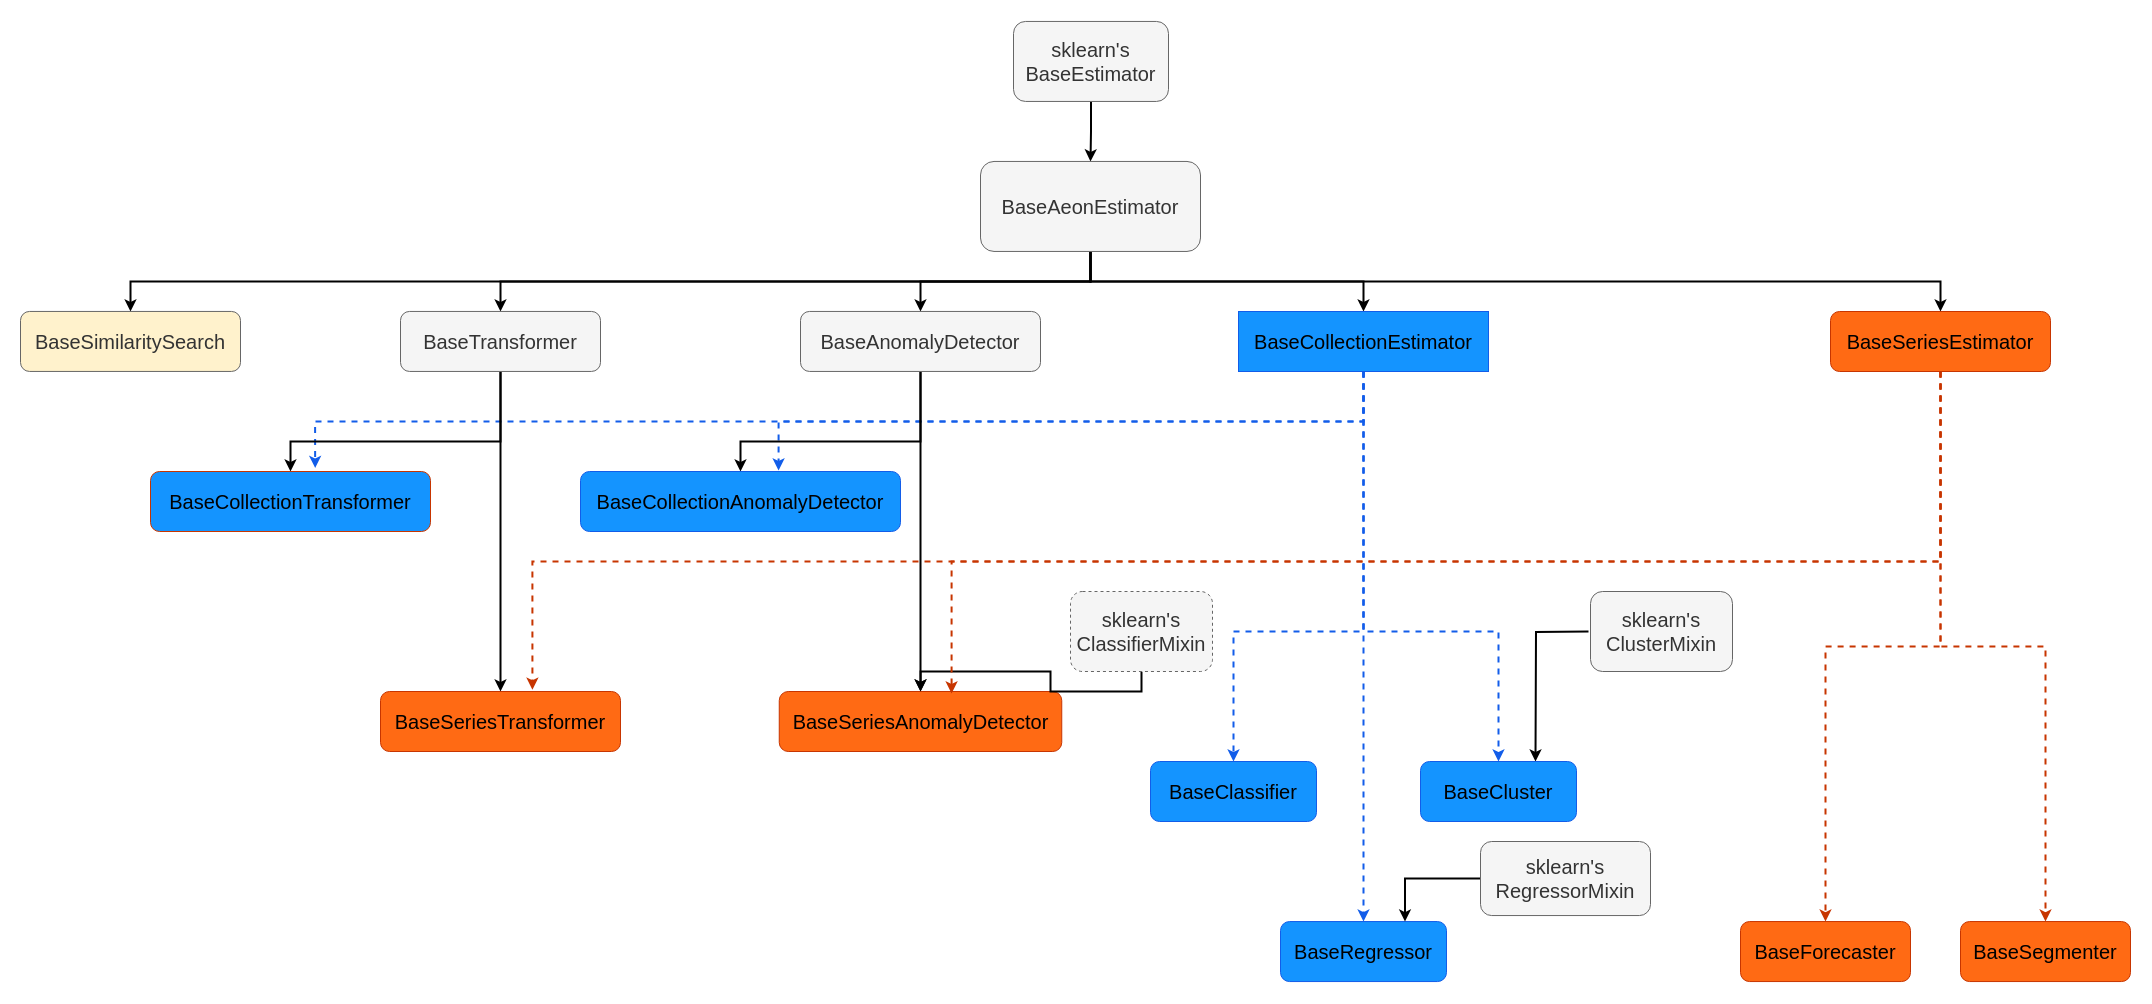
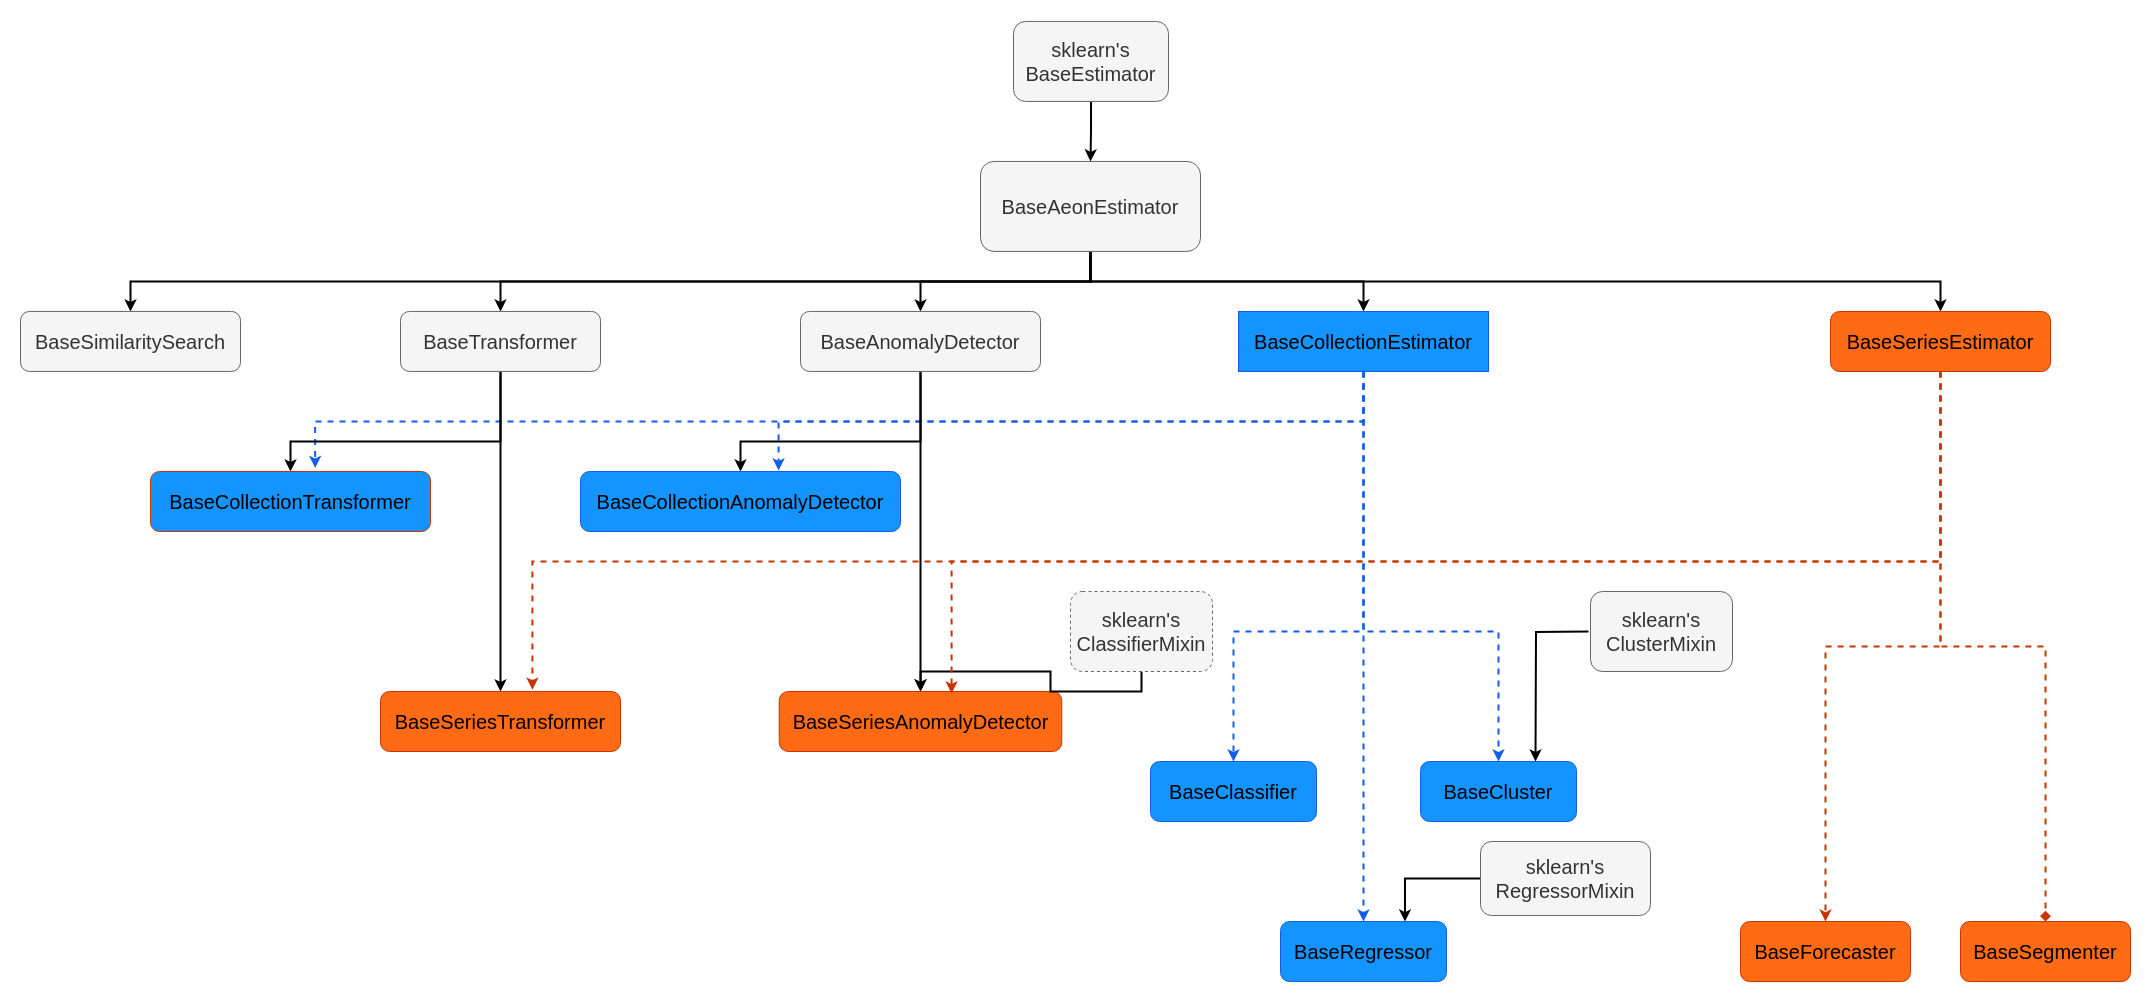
(131, 341) -> (131, 341)
(2046, 911) -> (2046, 910)
